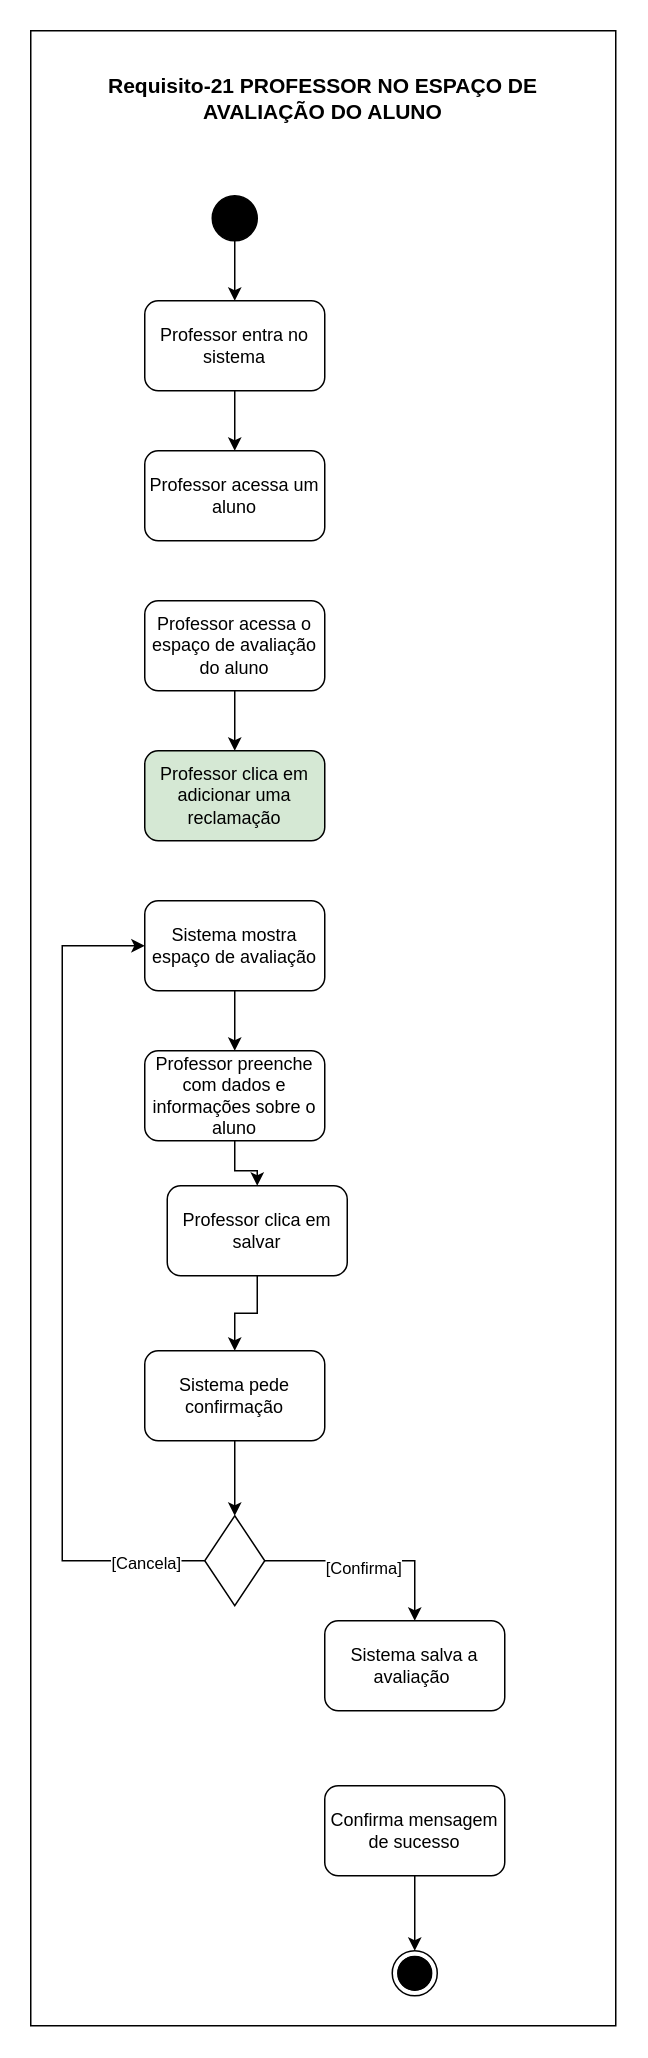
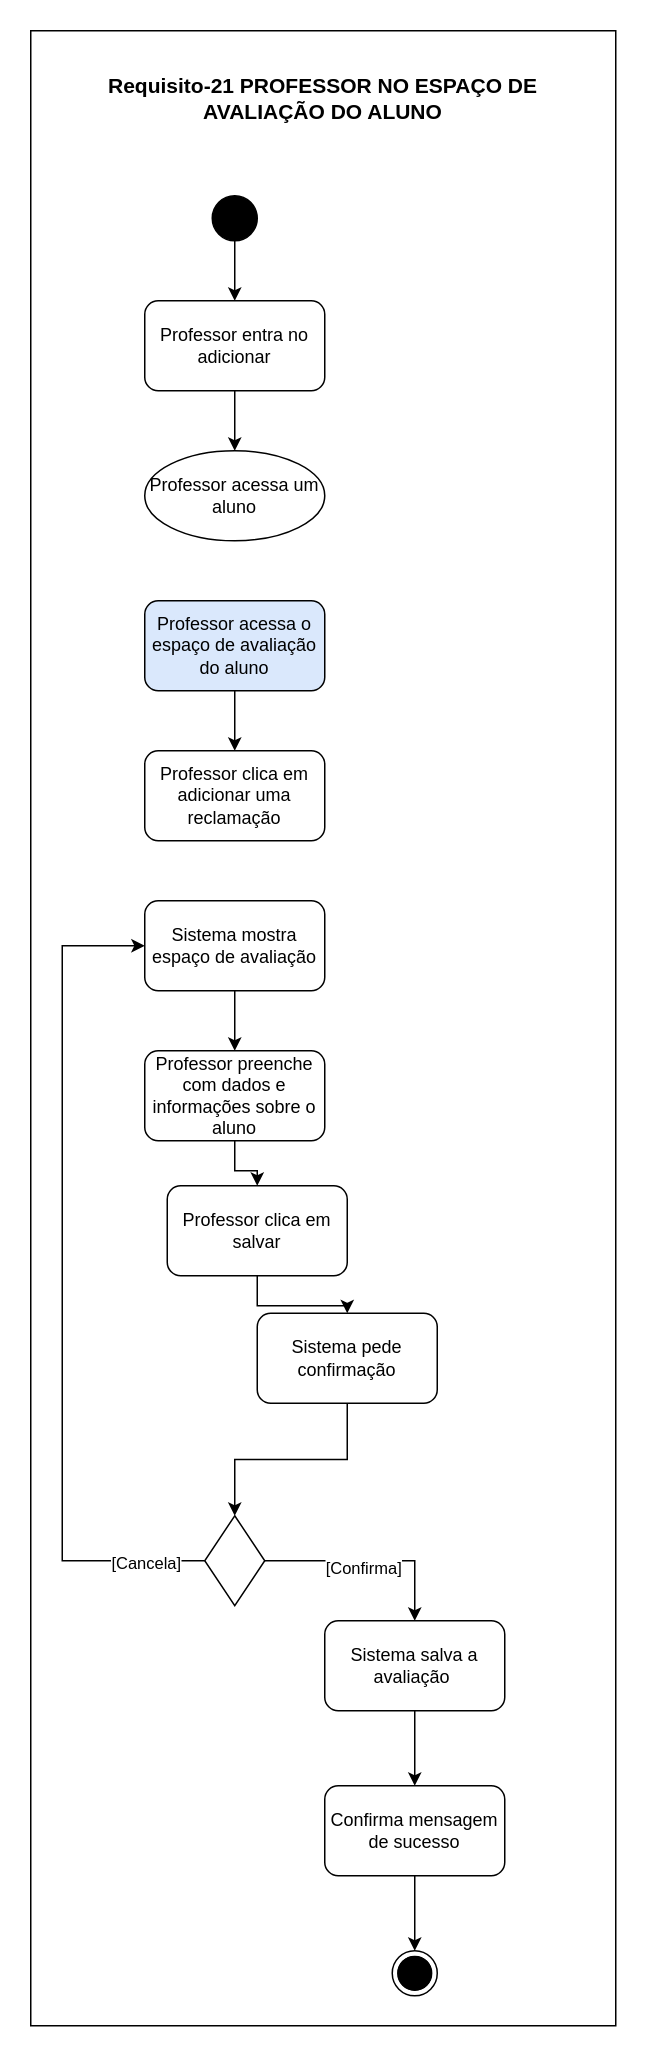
(235, 346) -> (235, 346)
(235, 496) -> (235, 496)
(235, 646) -> (235, 646)
(235, 796) -> (235, 796)
(235, 1396) -> (347, 1358)
none -> (415, 1743)
